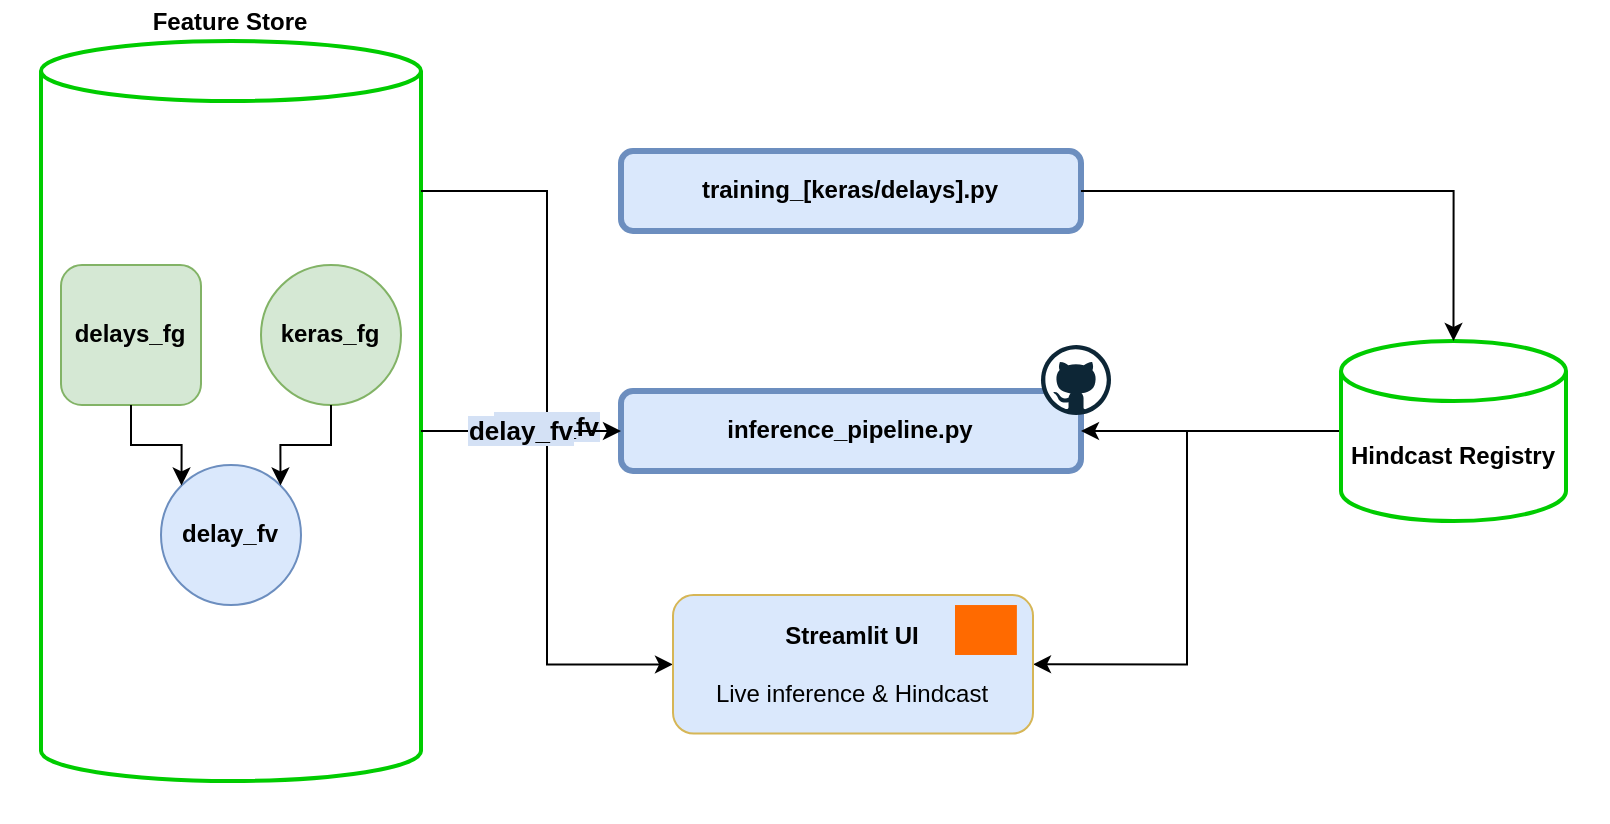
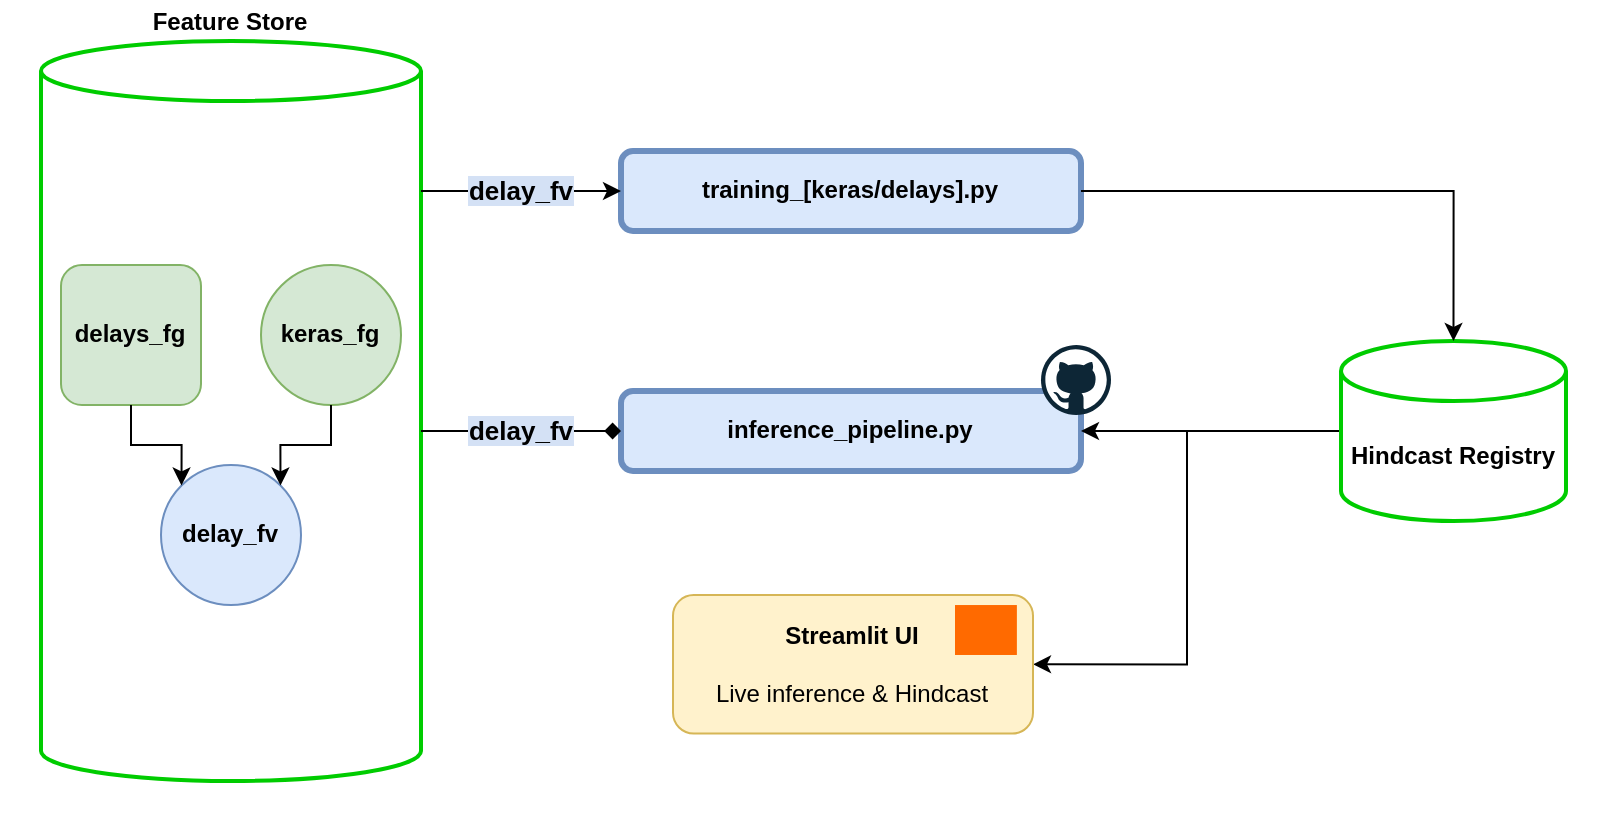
(592, 431) -> (590, 431)
(547, 610) -> (537, 191)
(853, 664) -> (853, 664)
